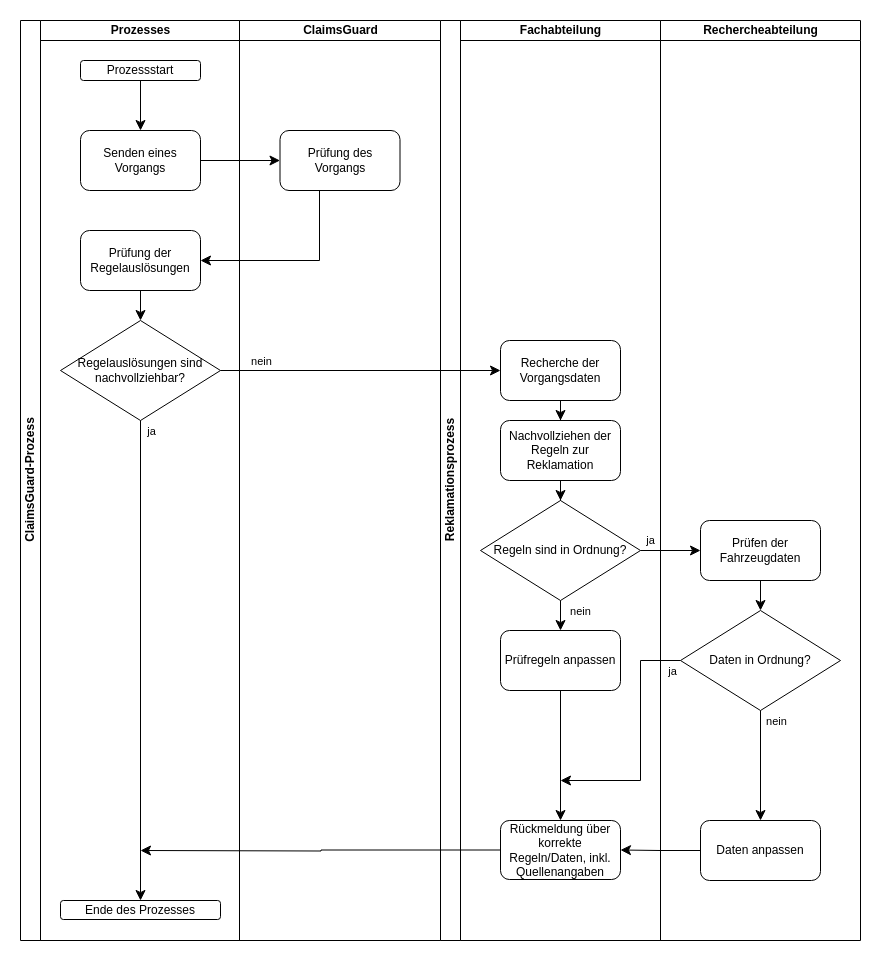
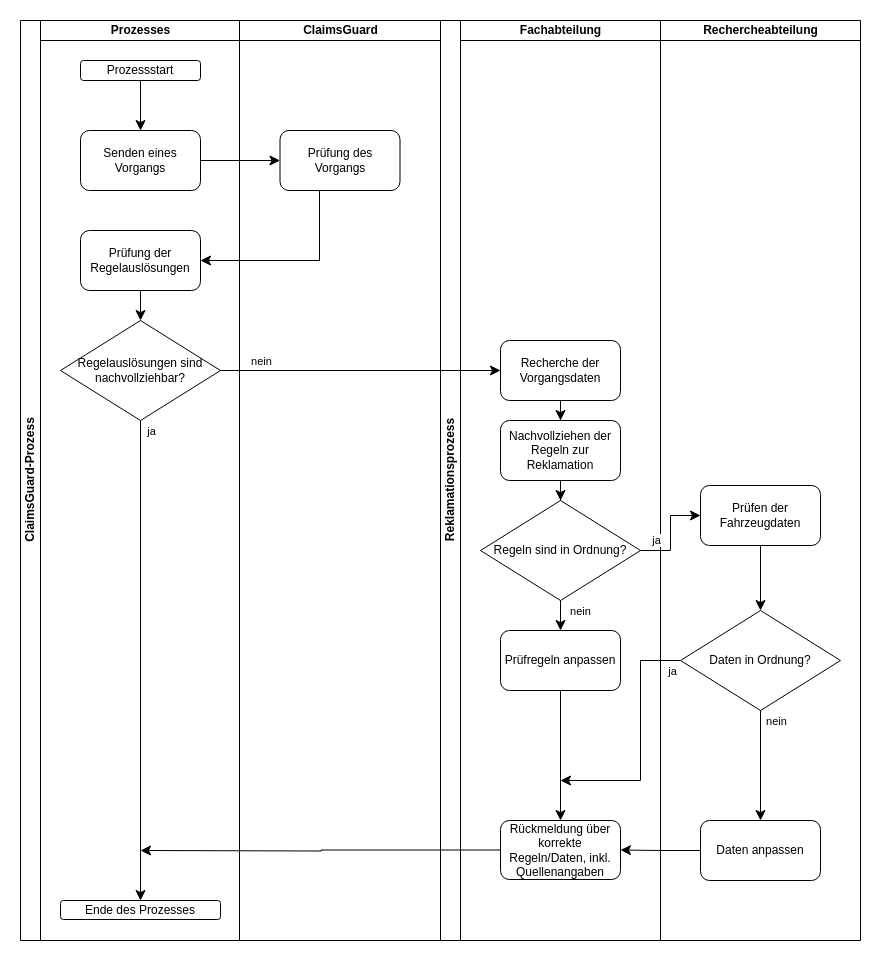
(761, 551) -> (761, 516)
